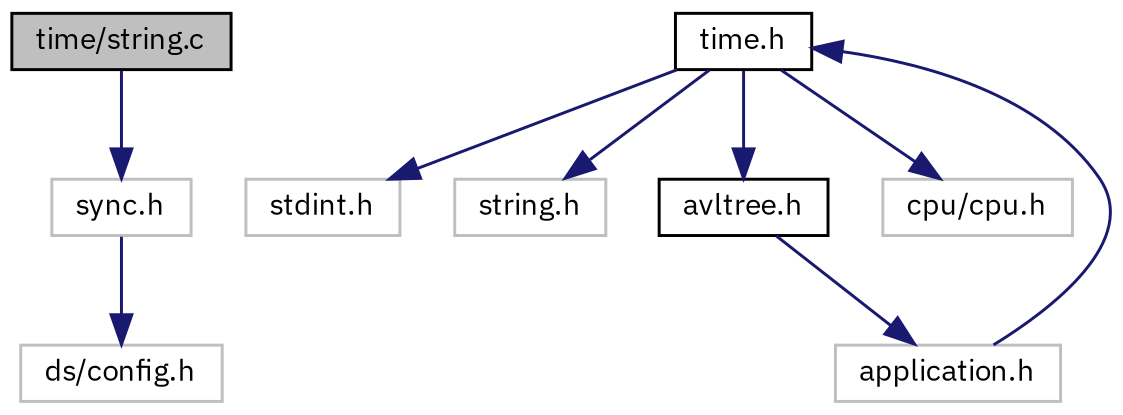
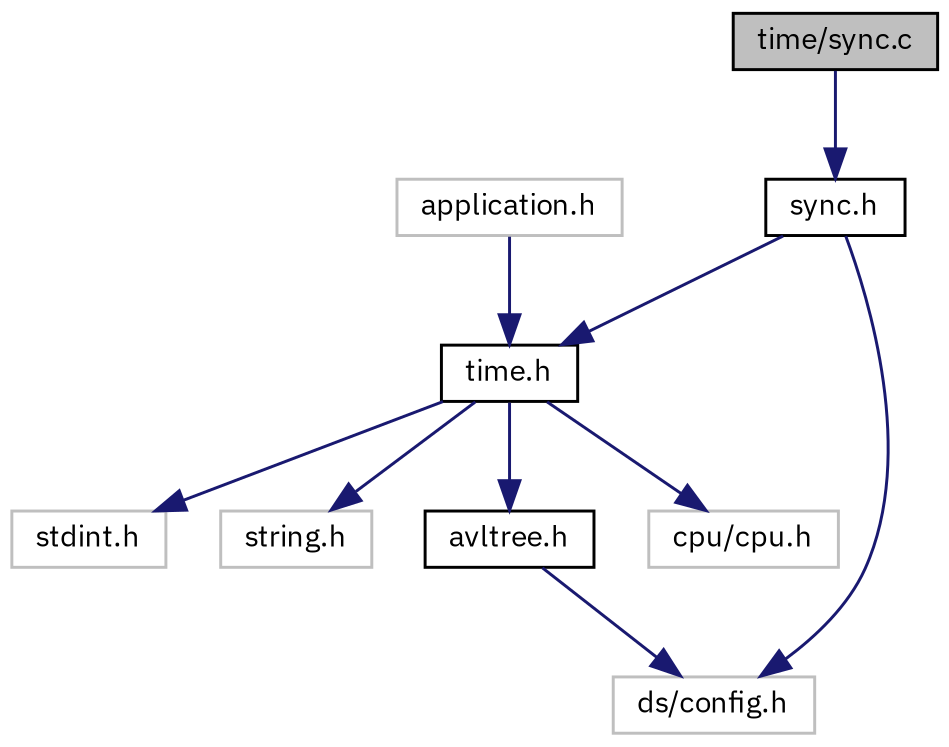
(121, 41) -> (835, 41)
(121, 207) -> (835, 207)
(834, 281) -> (600, 613)
none -> (686, 284)
